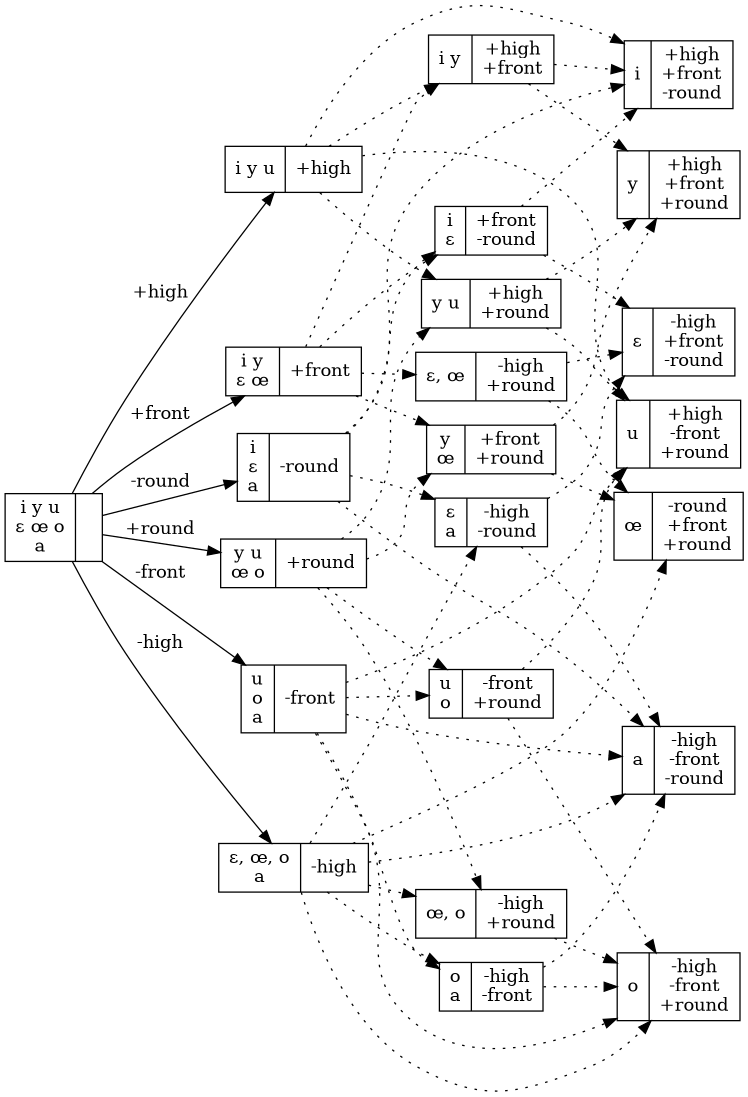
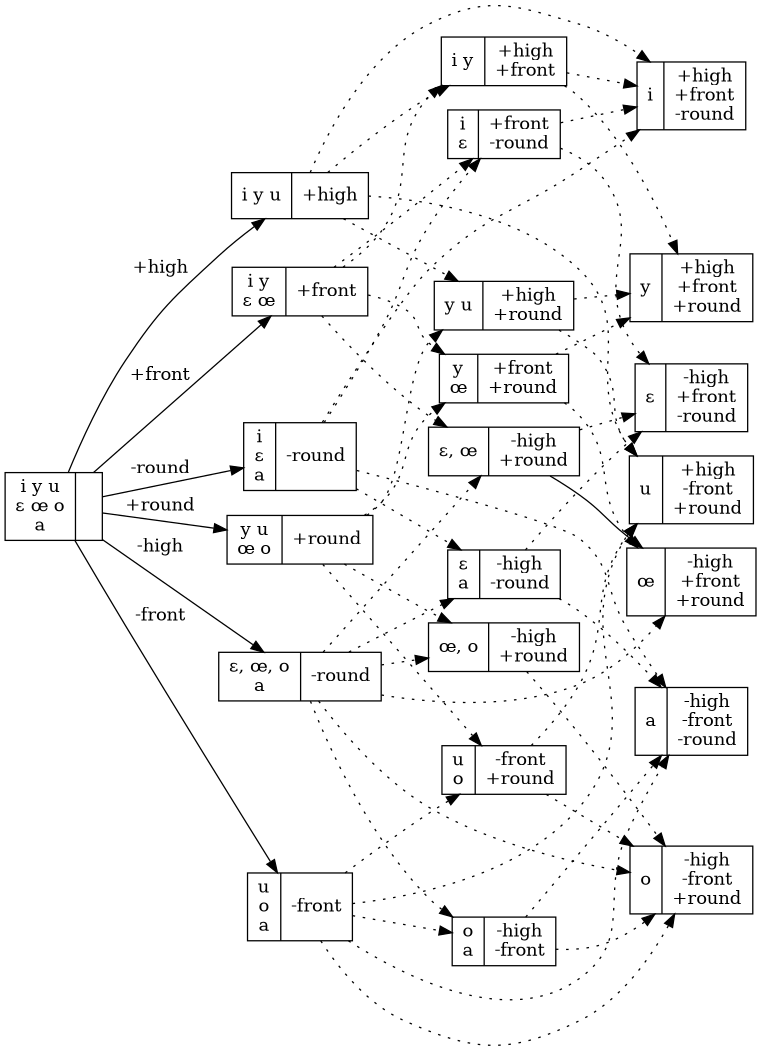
(587, 439) -> (593, 505)
(698, 506) -> (711, 562)
(494, 842) -> (398, 569)
(335, 867) -> (341, 676)
